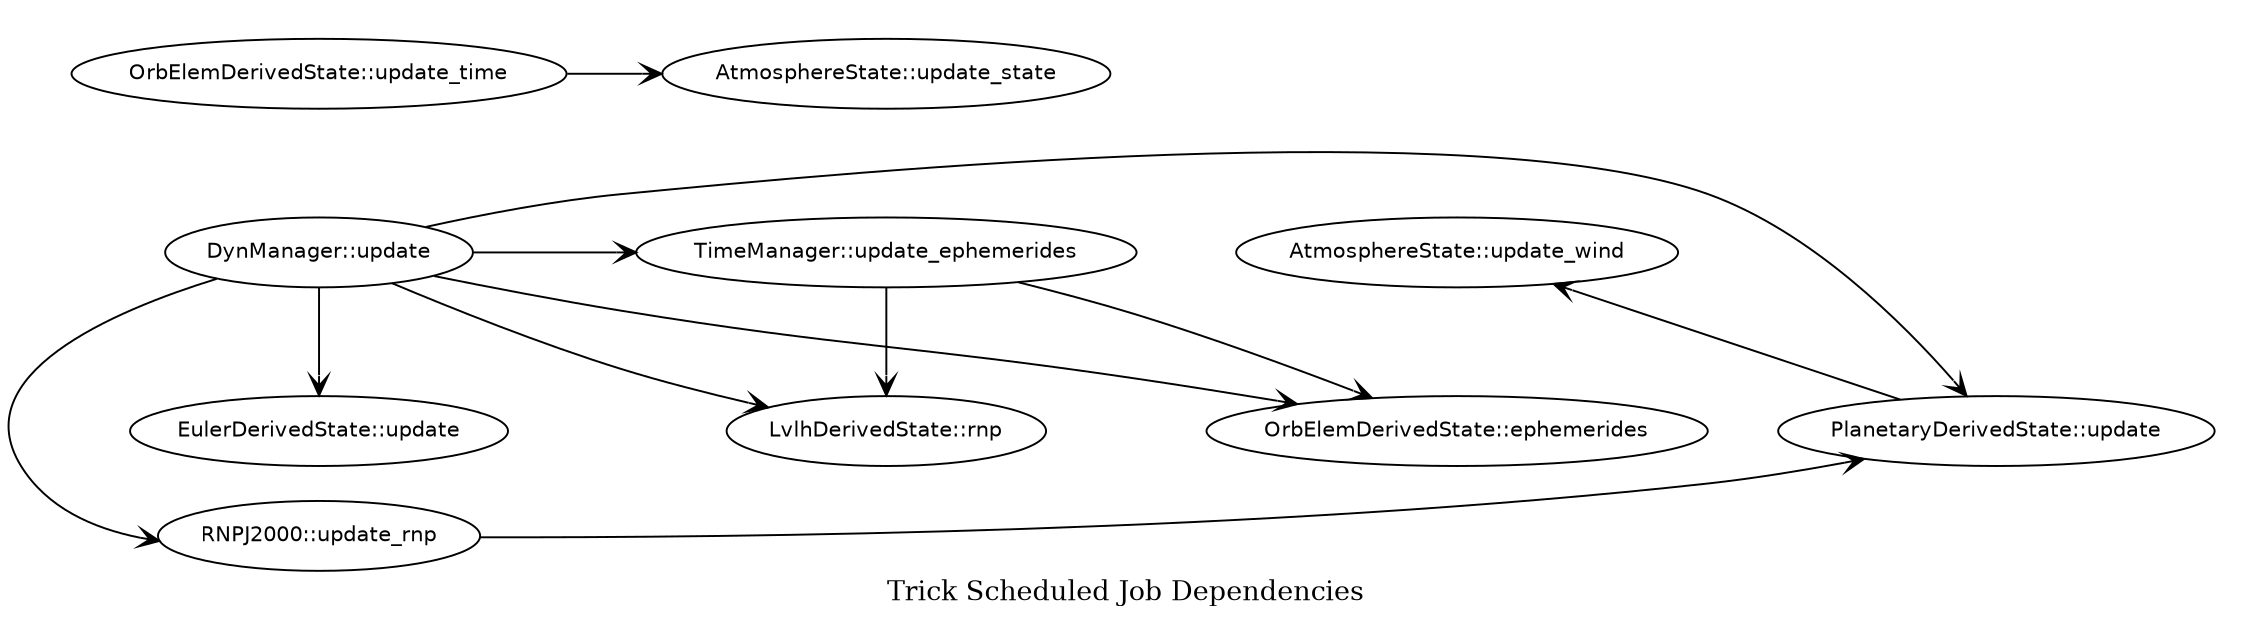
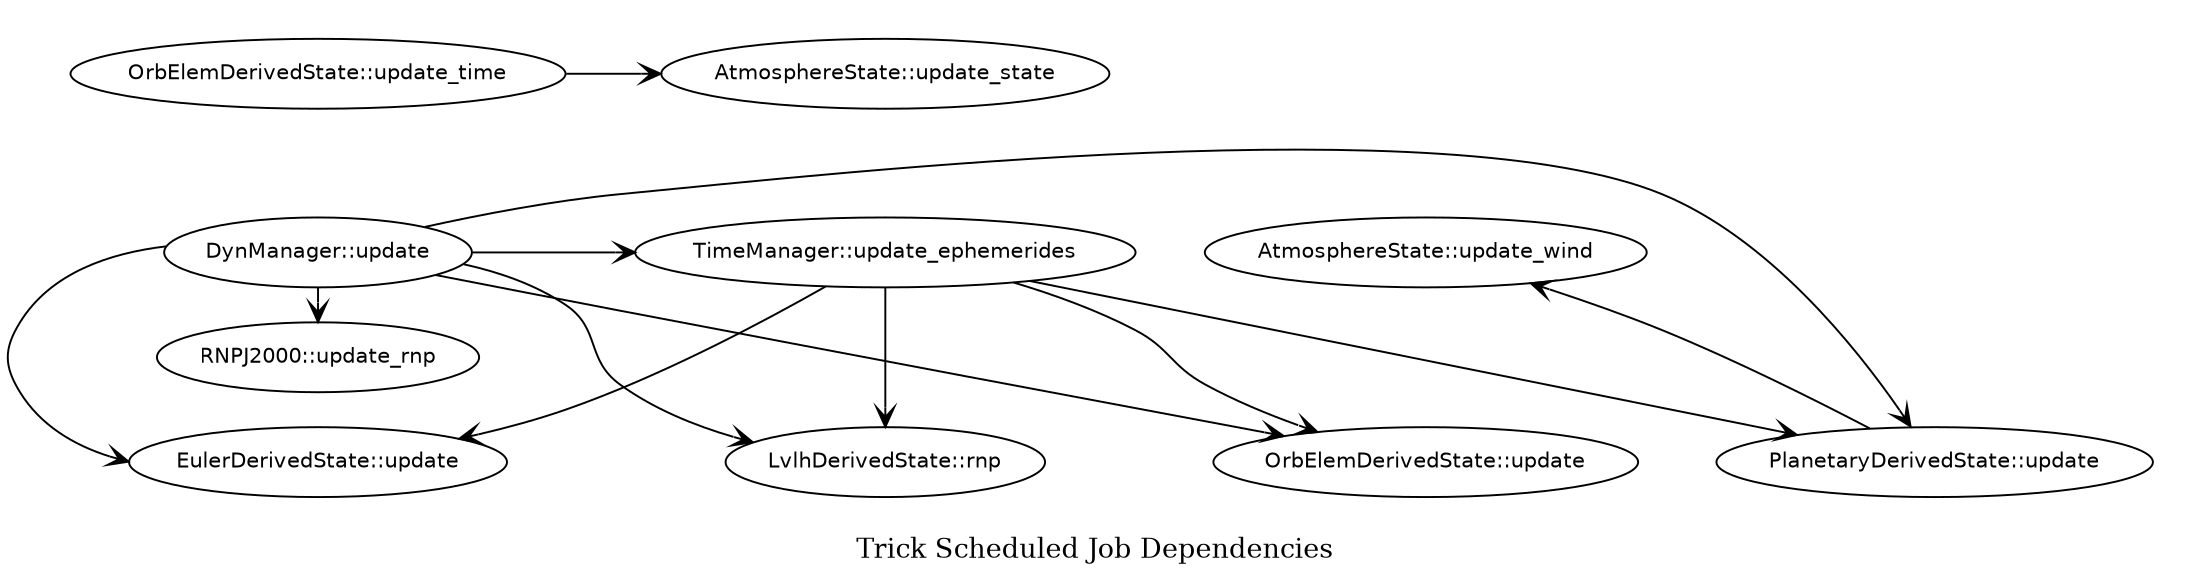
none -> (657, 373)
(1457, 431) -> (1426, 462)
(1164, 523) -> (1404, 356)
